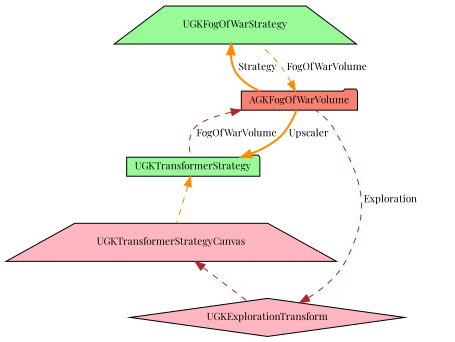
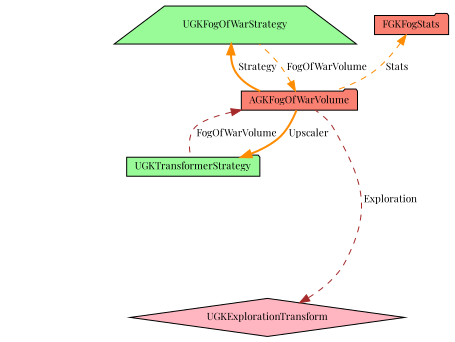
none -> (412, 25)
(171, 242) -> none
